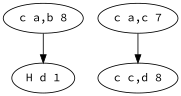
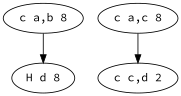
(138, 18) -> (138, 18)
(43, 78) -> (43, 78)
(138, 78) -> (138, 78)
